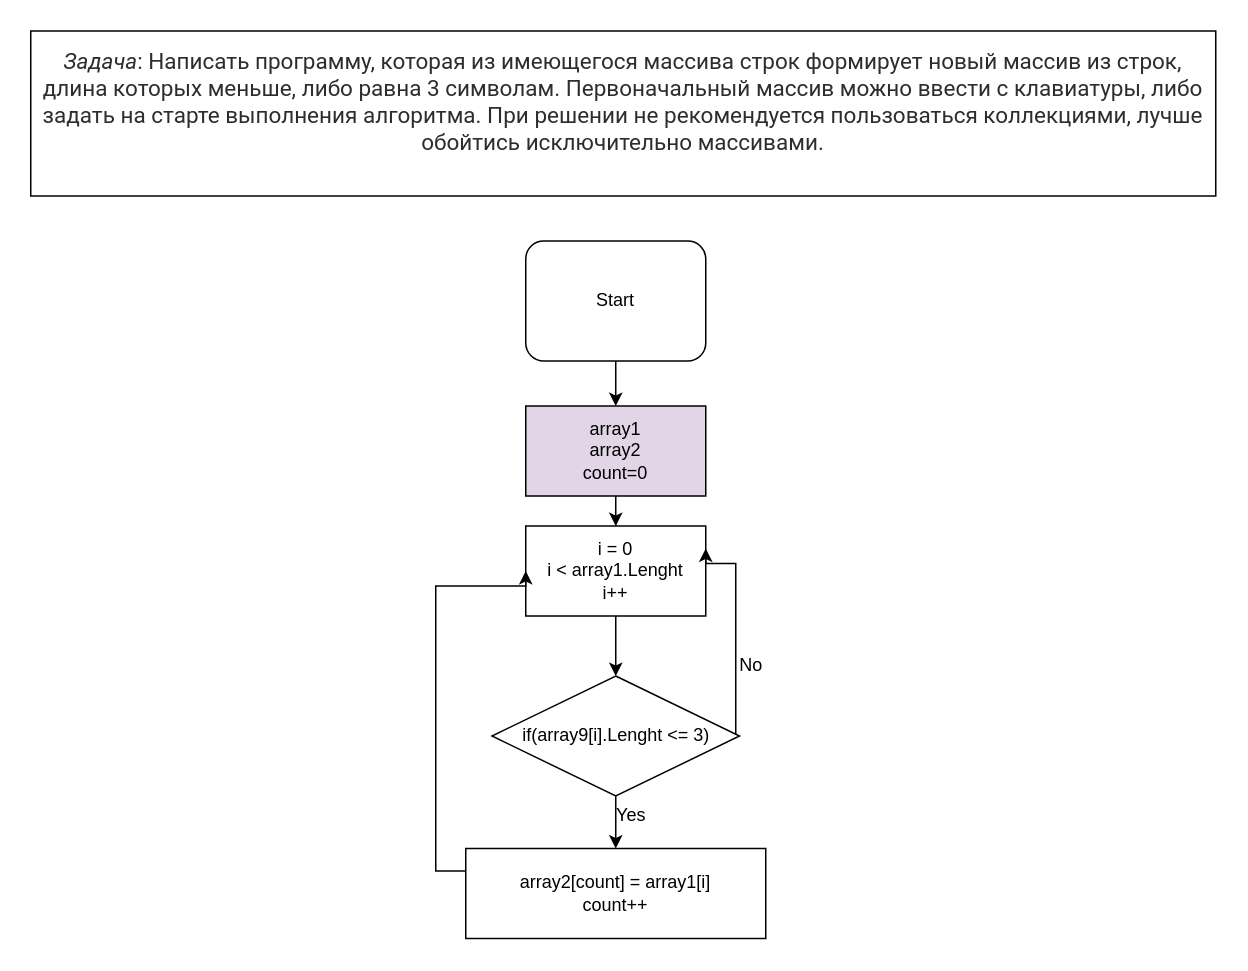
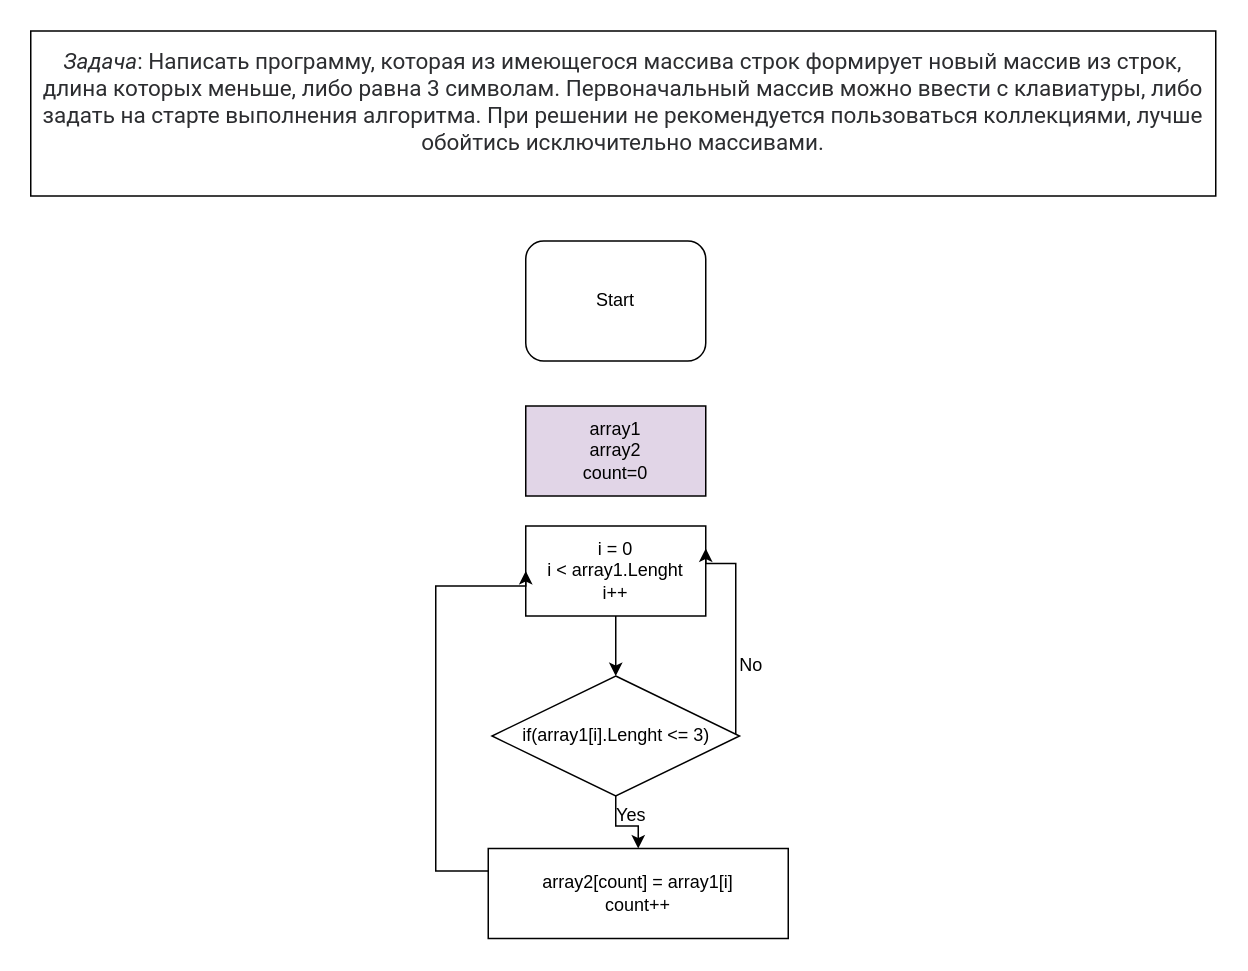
(616, 389) -> none
(616, 516) -> none
(617, 736) -> (617, 736)
(616, 893) -> (638, 893)
